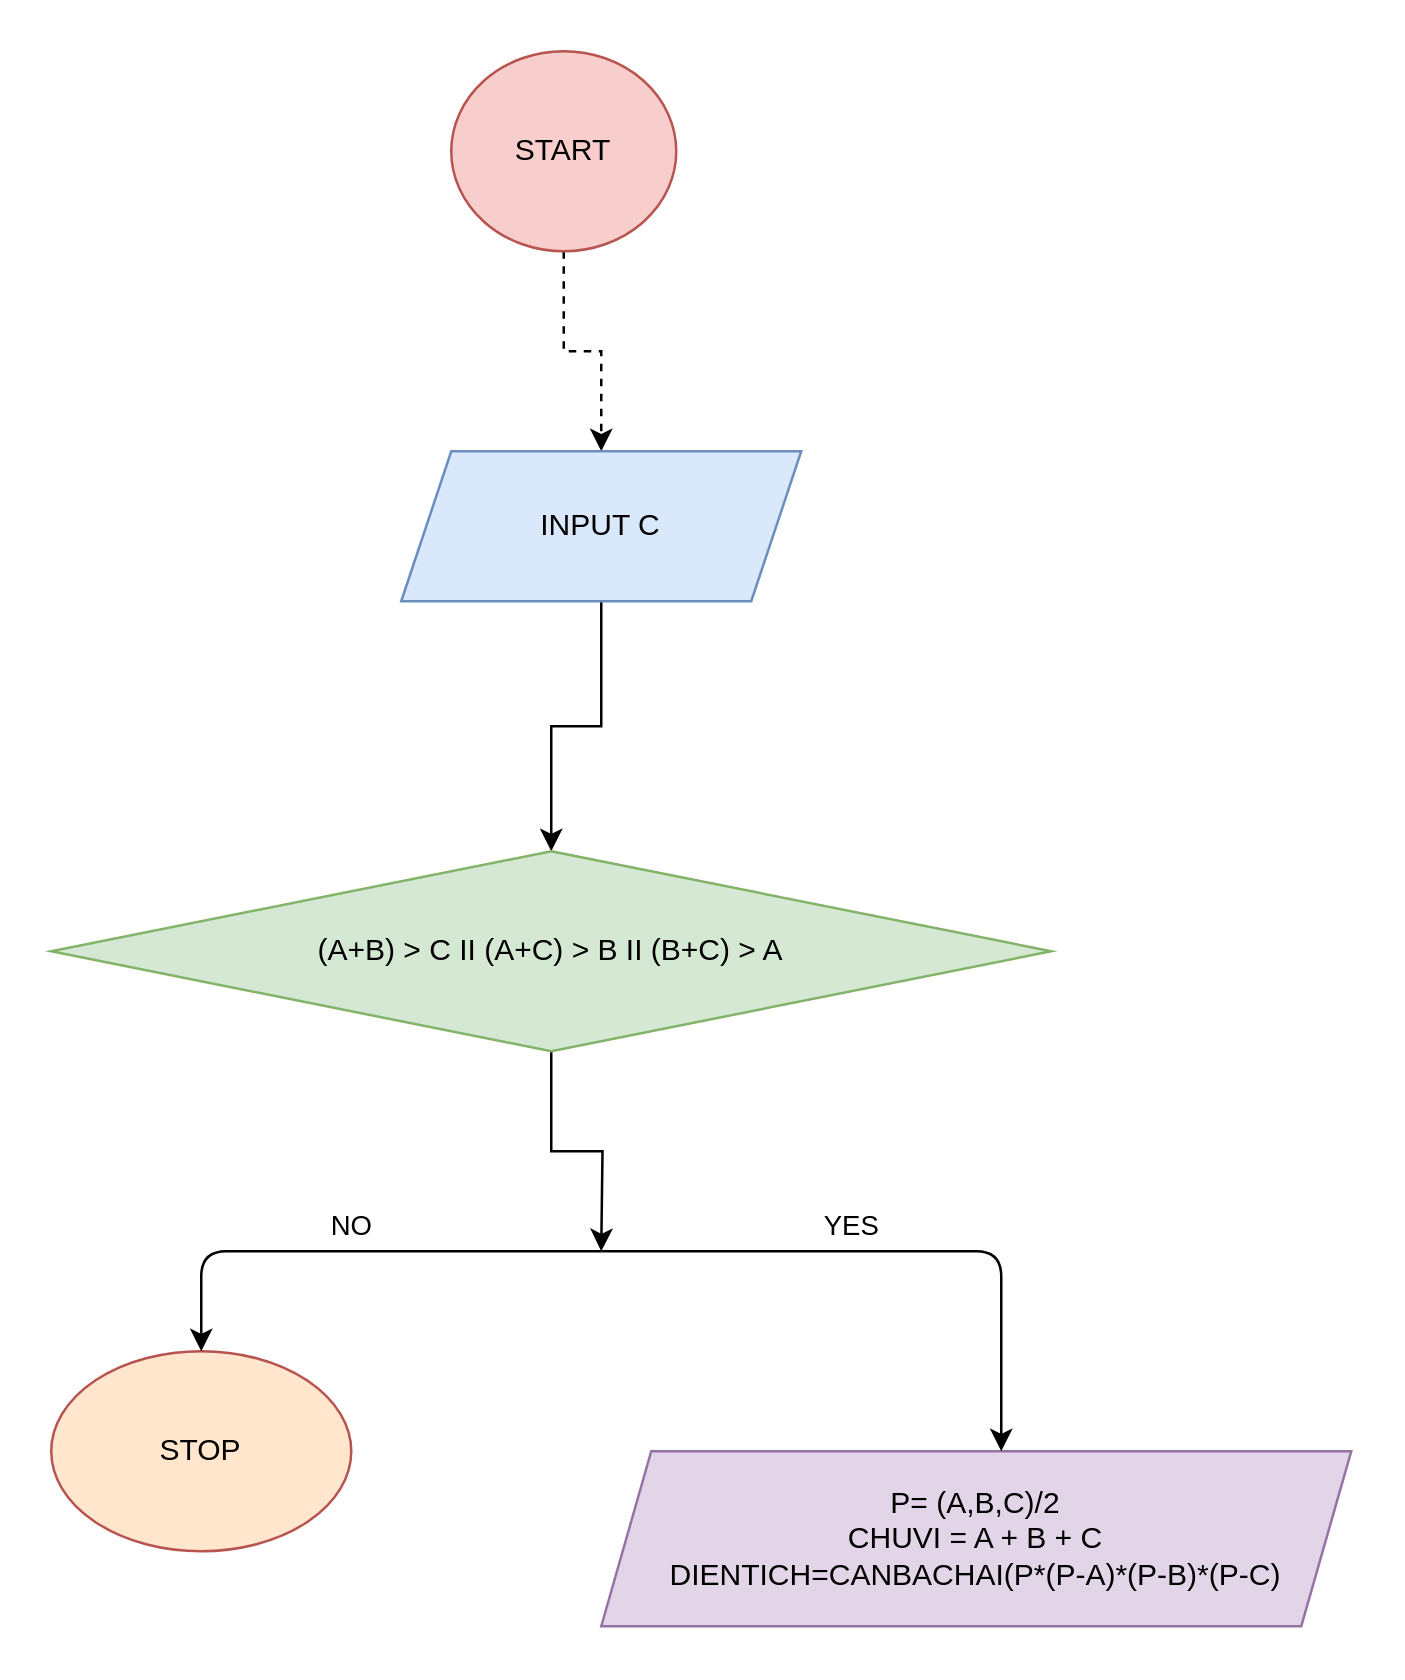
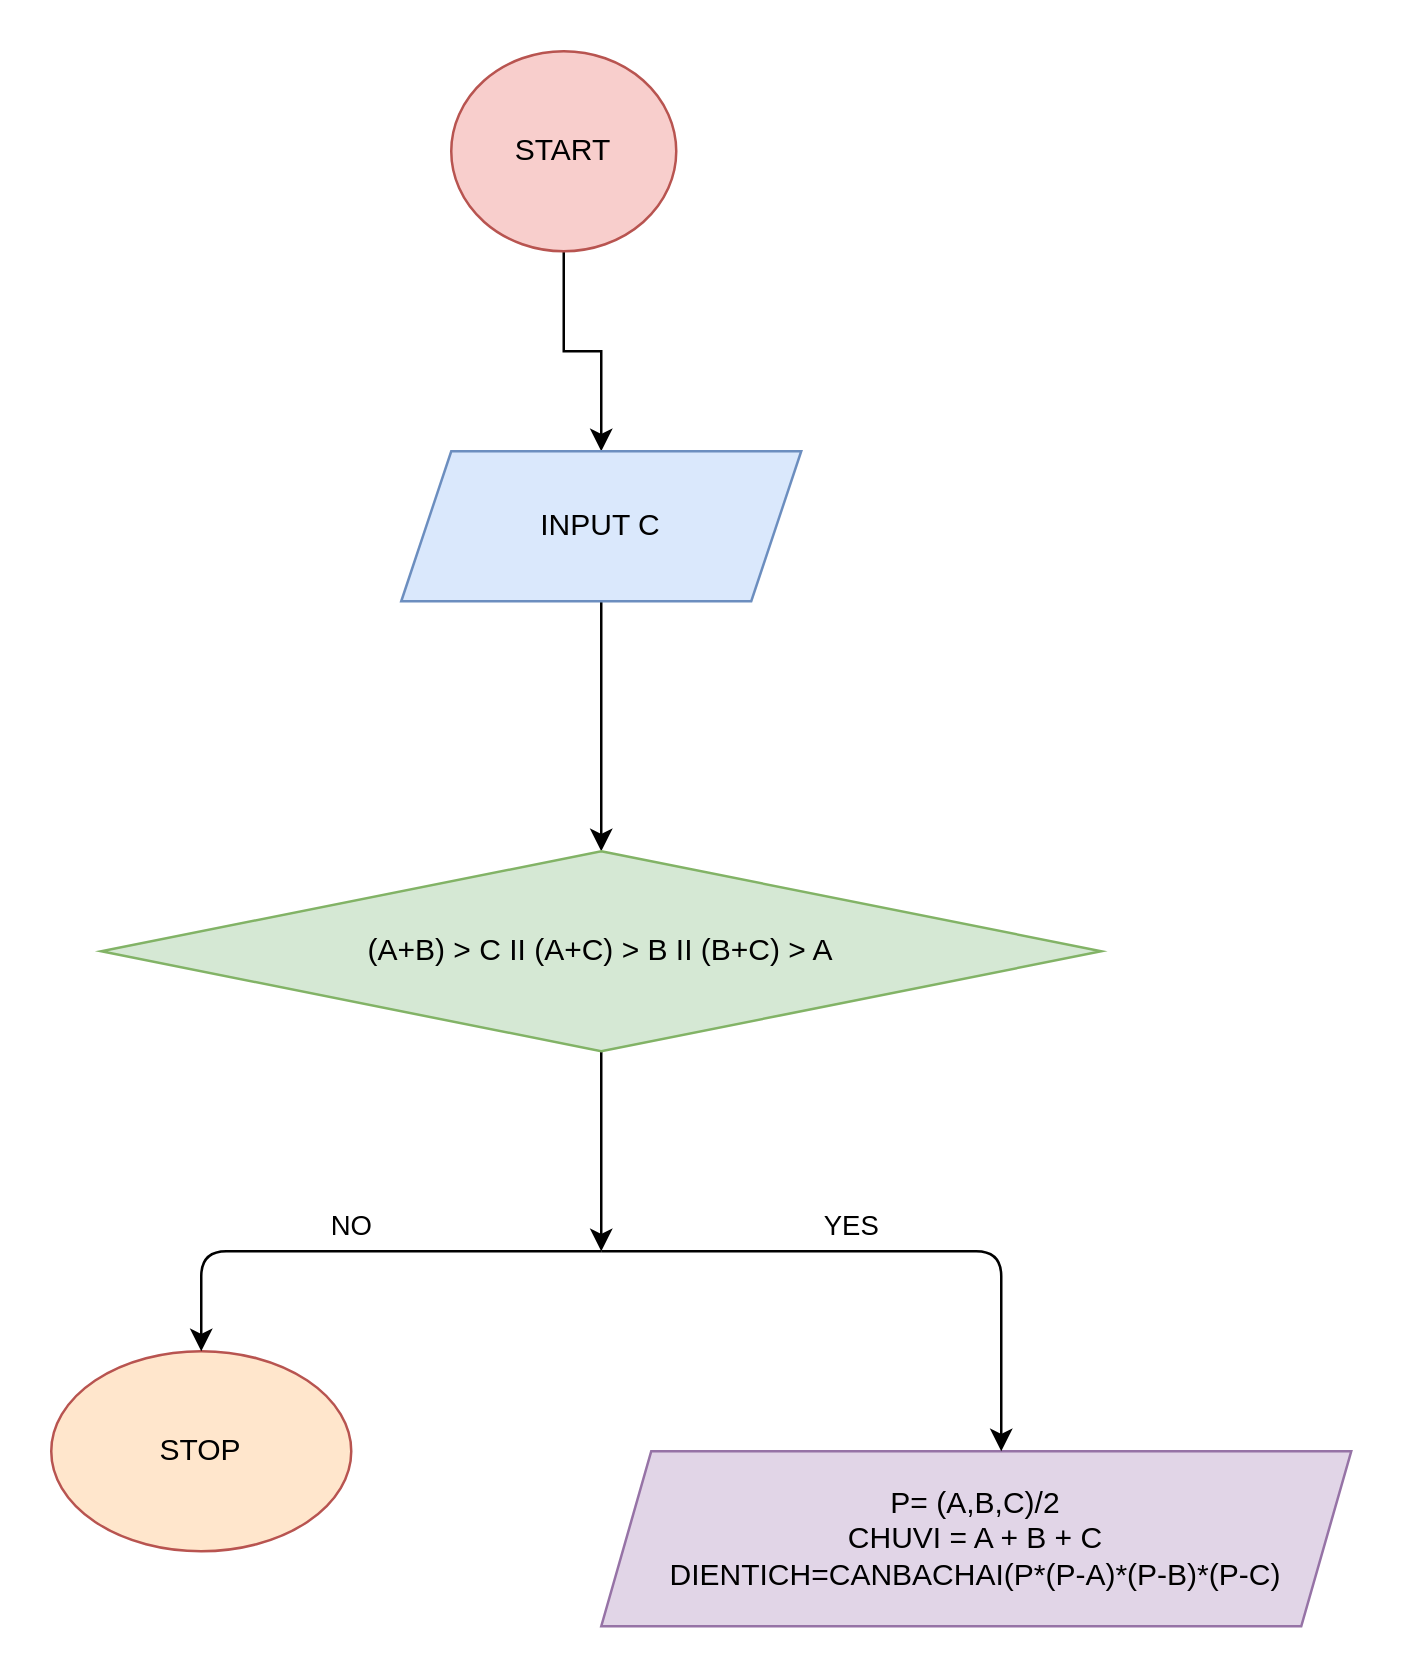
(577, 351) -> (577, 351)
(551, 951) -> (601, 951)
